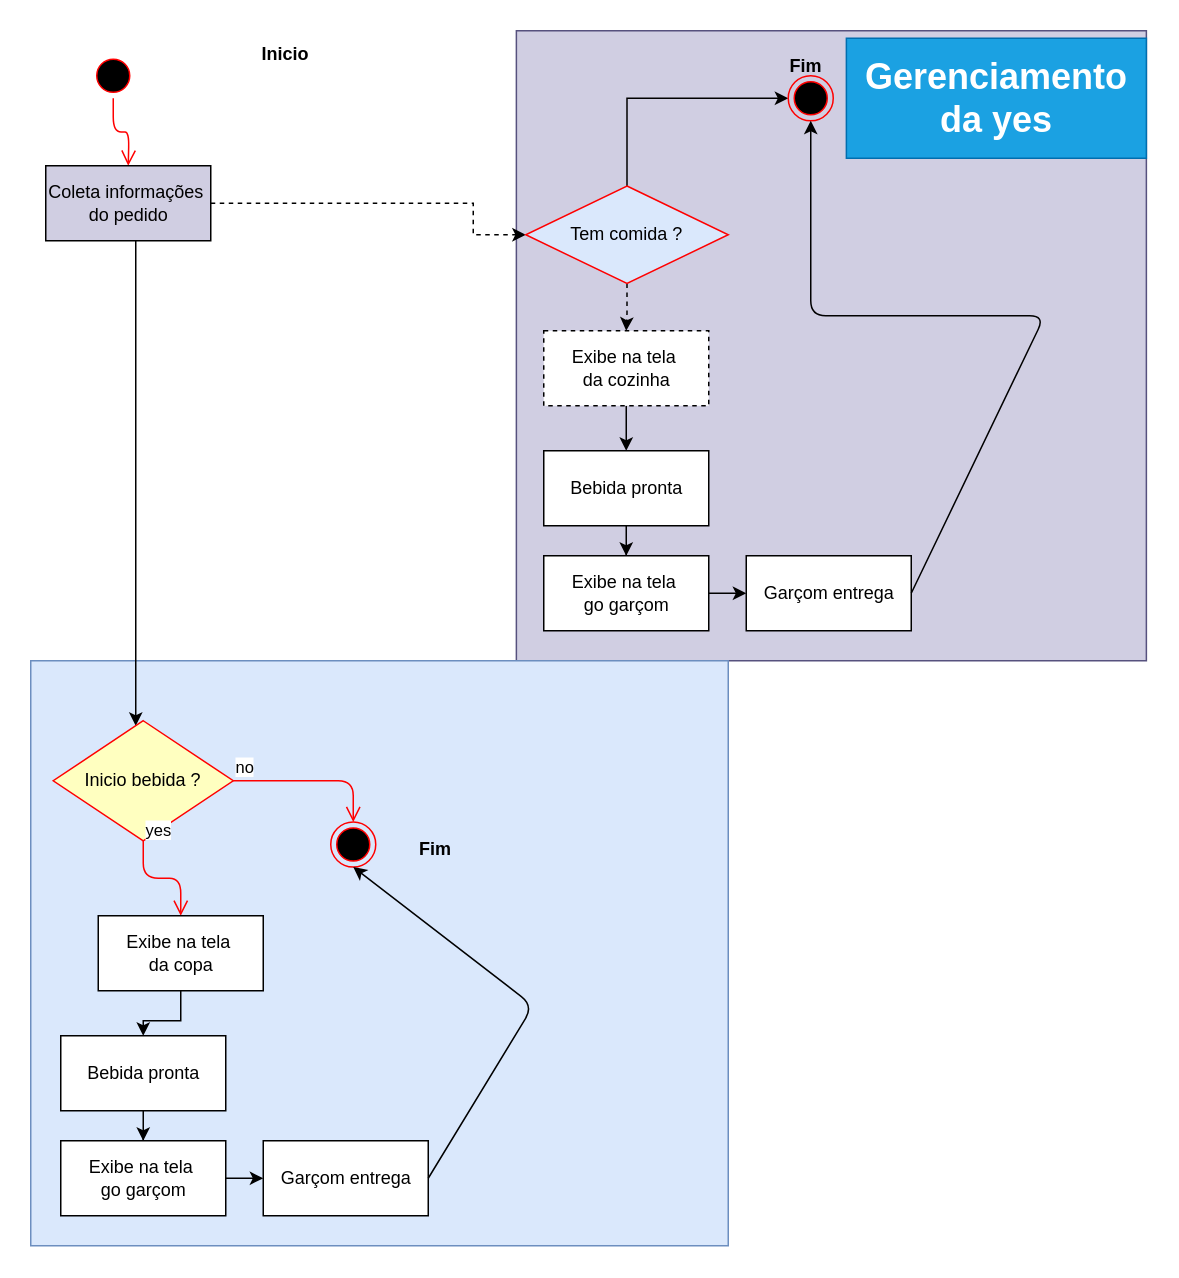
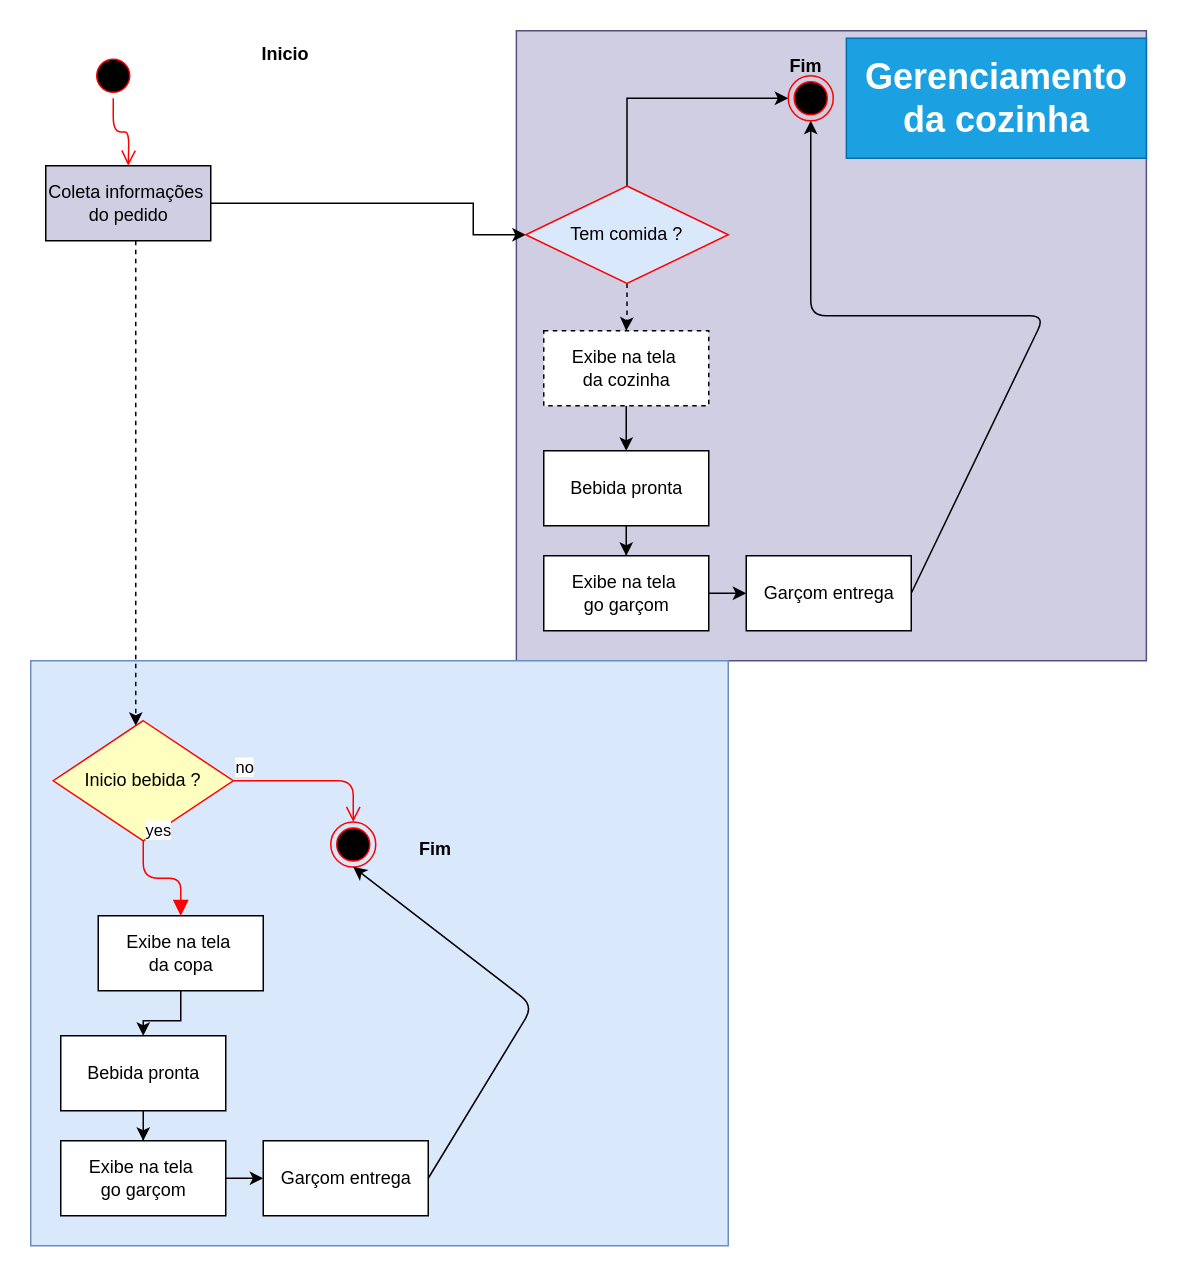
(997, 98) -> (997, 98)
(378, 203) -> (378, 203)
(136, 479) -> (136, 479)
(181, 904) -> (181, 899)
